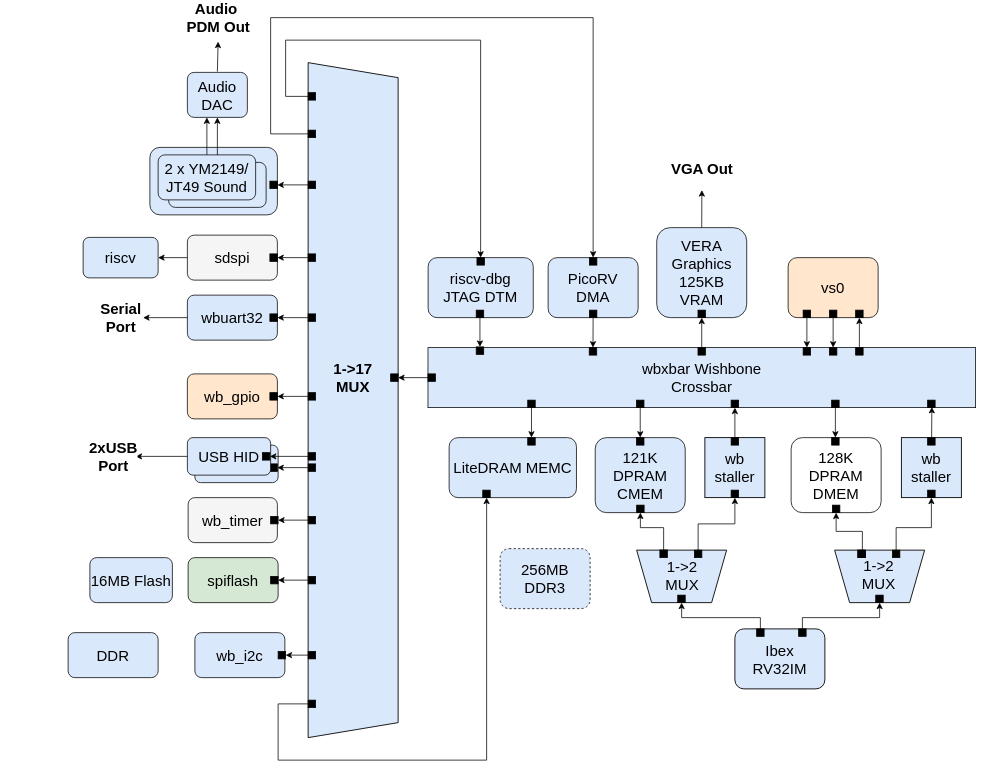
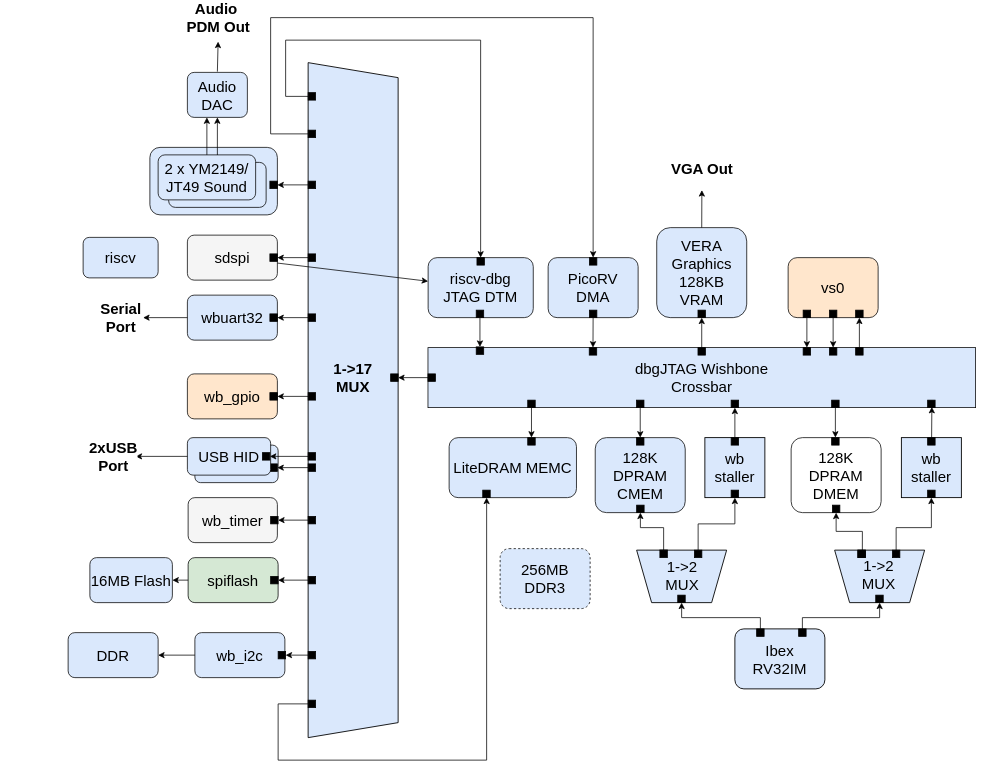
(175, 258) -> (350, 272)
(702, 273) -> (702, 273)
(702, 378) -> (702, 378)
(640, 475) -> (640, 475)
none -> (179, 580)
none -> (164, 655)
